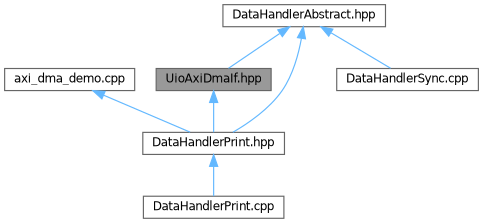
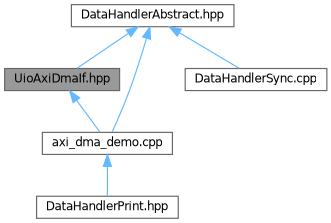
(279, 94) -> (131, 86)
(214, 117) -> (88, 116)
(214, 207) -> none
